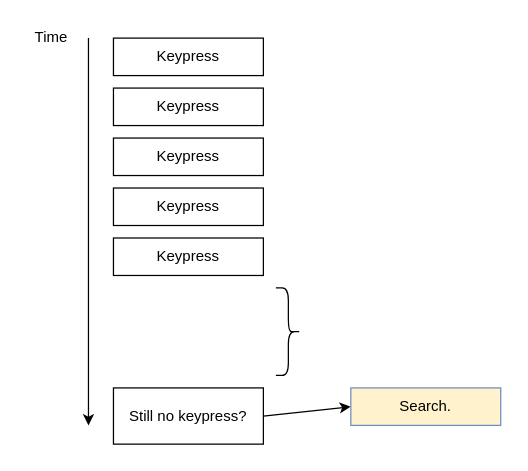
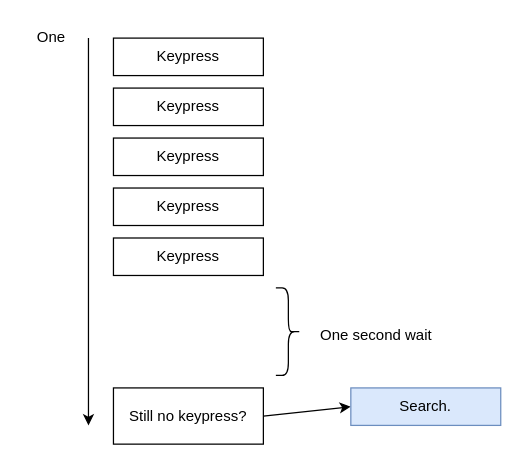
(51, 38) -> (51, 38)
none -> (376, 344)
(426, 407) -> (426, 407)
